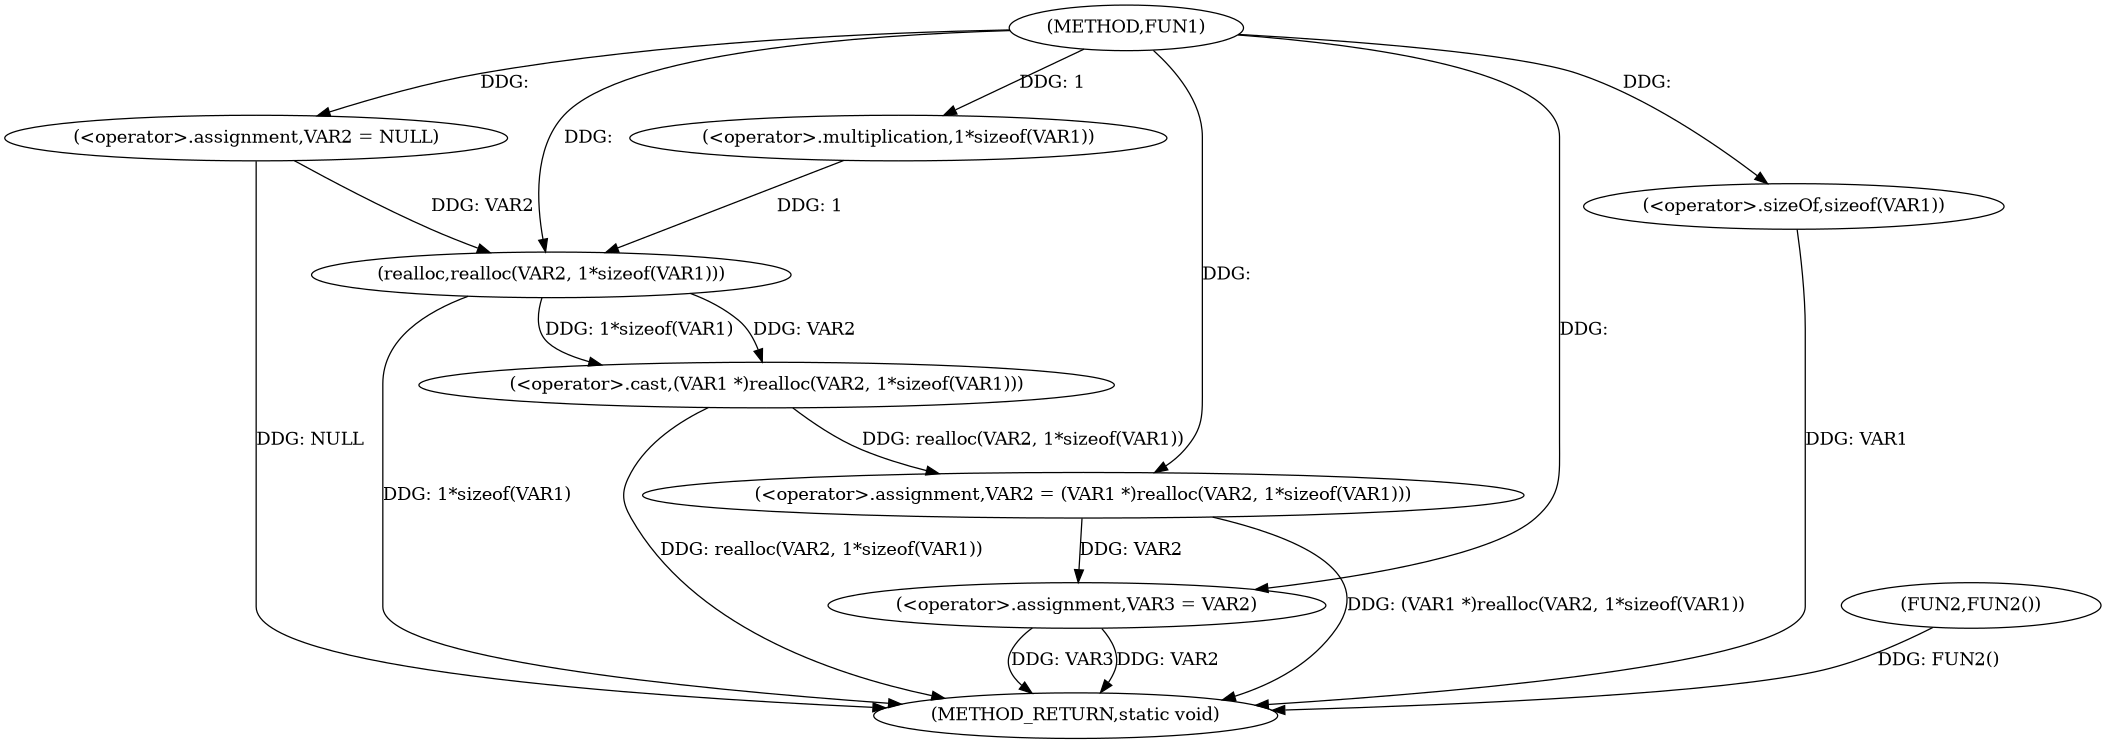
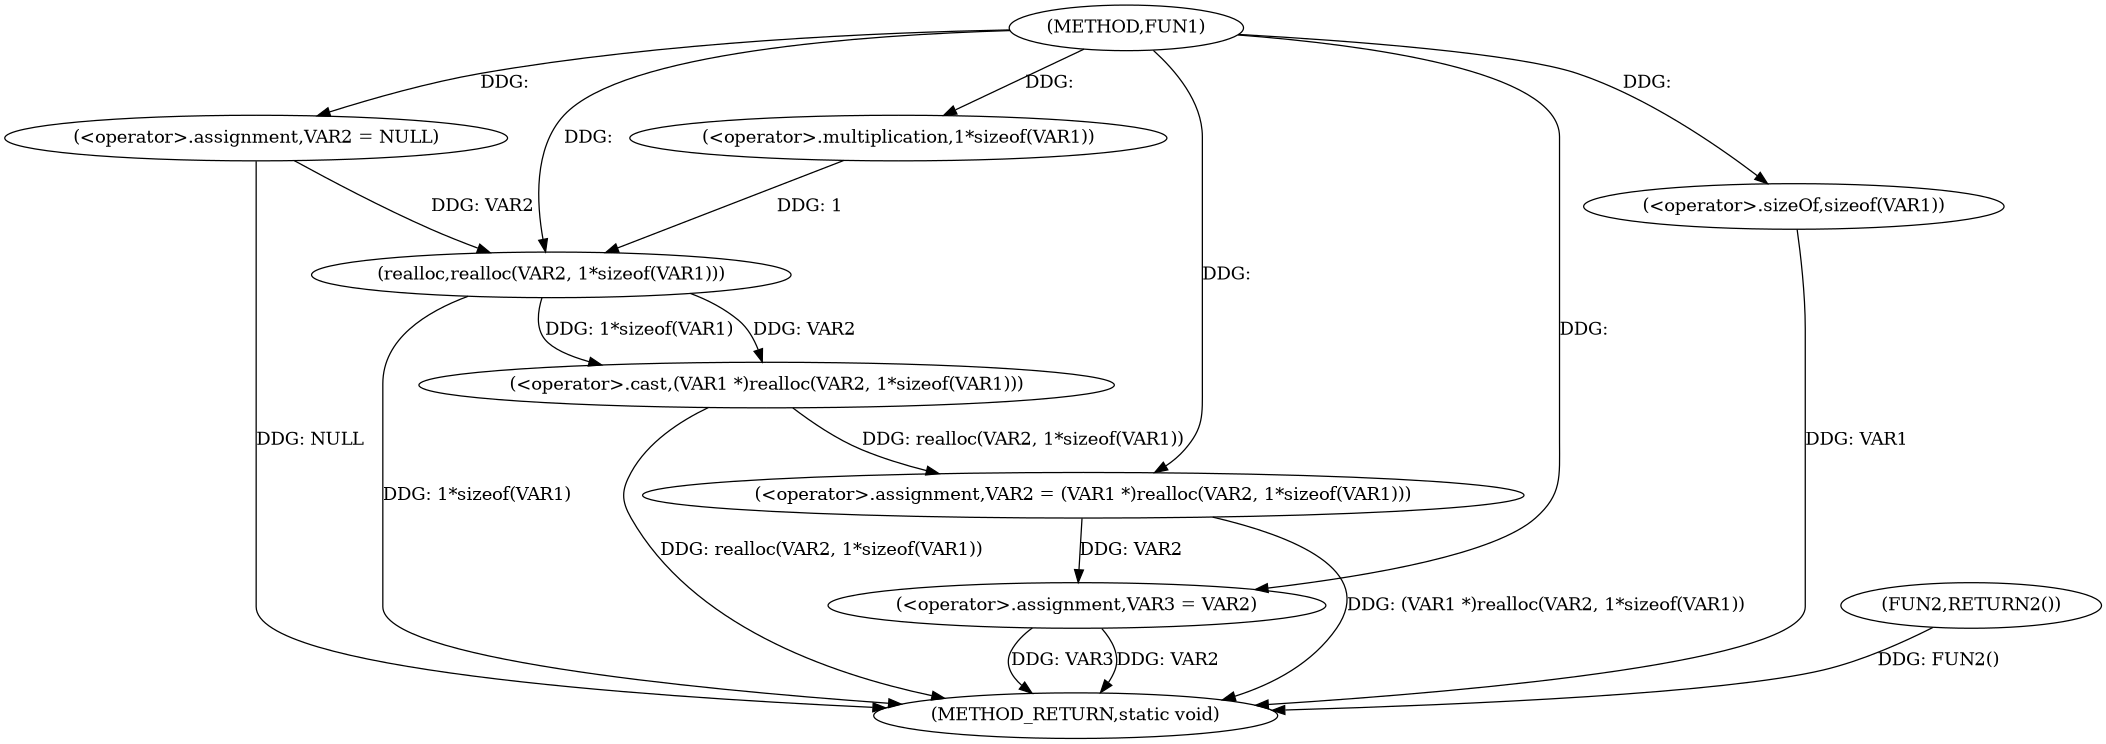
(1052, 83) -> (1052, 83)
(1971, 605) -> (1971, 605)
